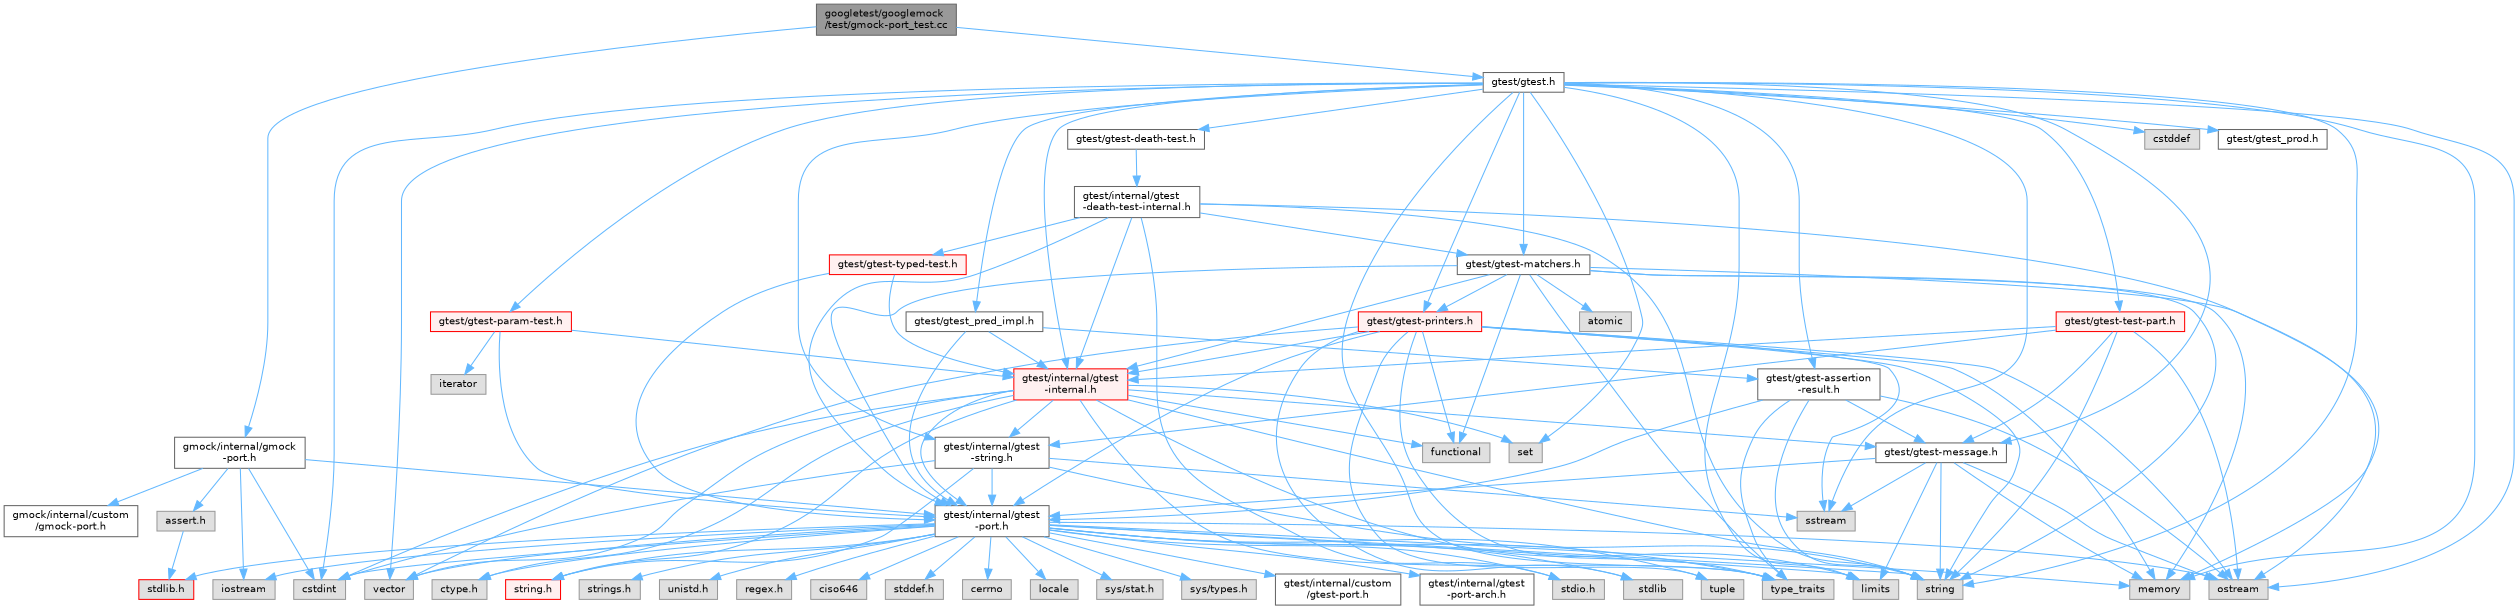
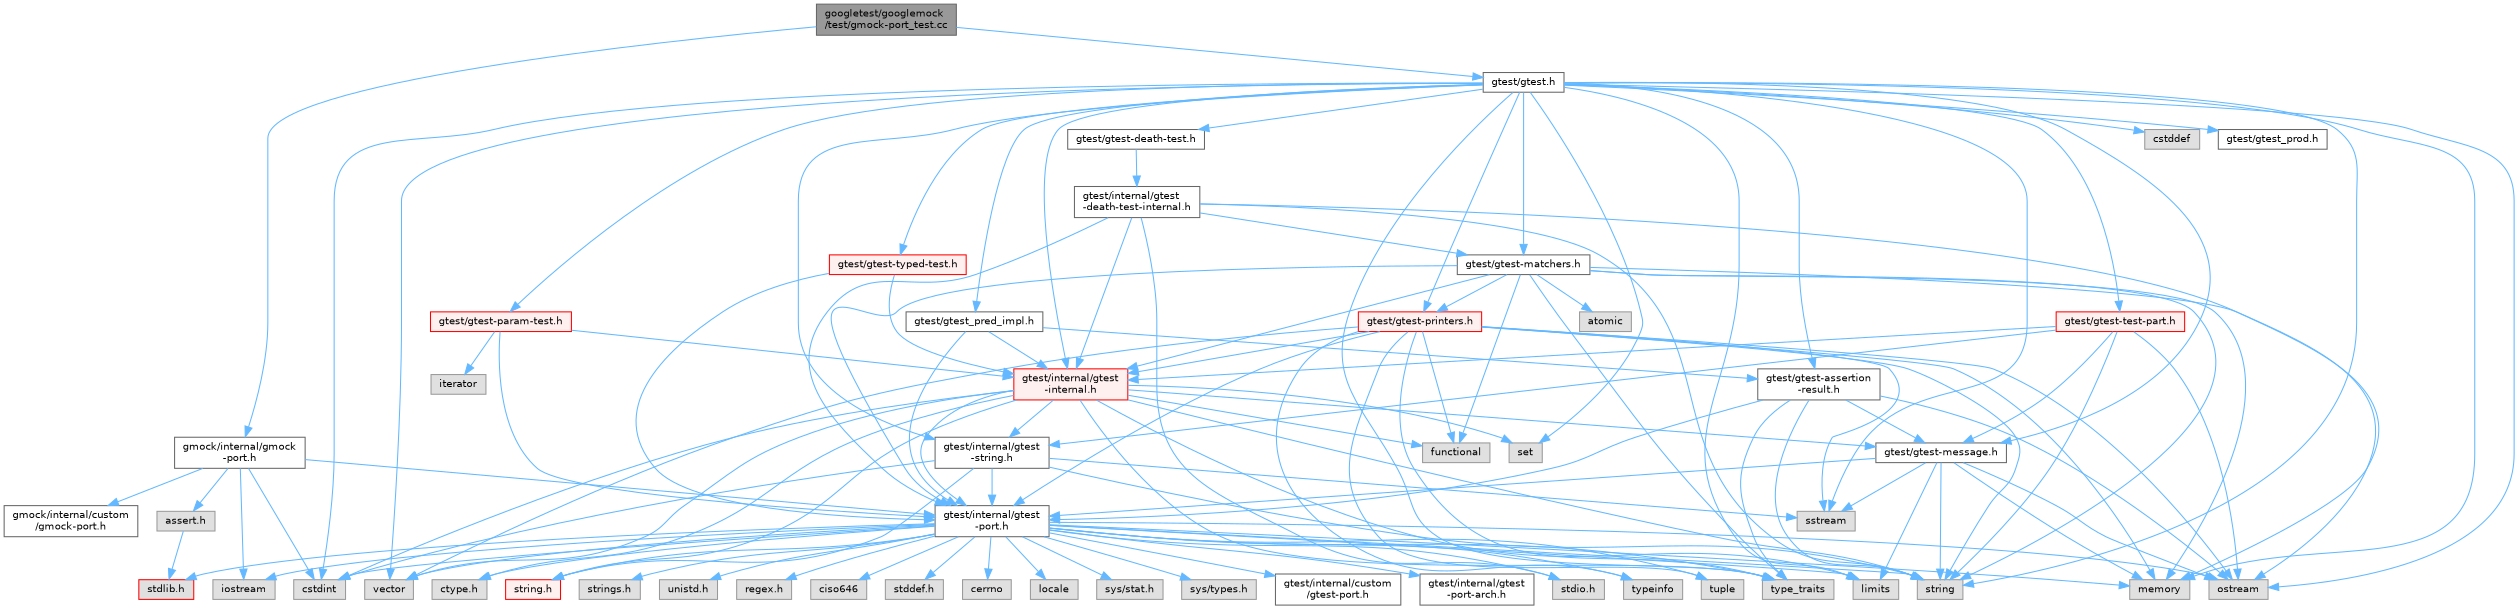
(1012, 235) -> (1160, 102)
(1653, 590) -> (1653, 590)
